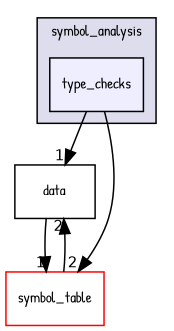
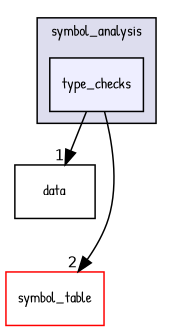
(45, 238) -> none
(65, 253) -> none
